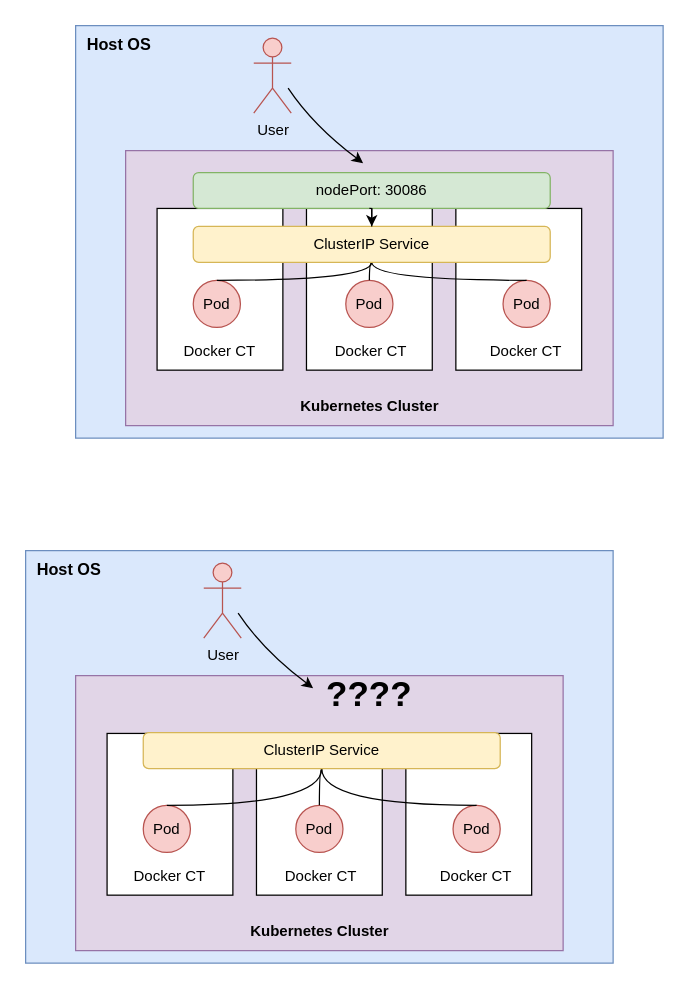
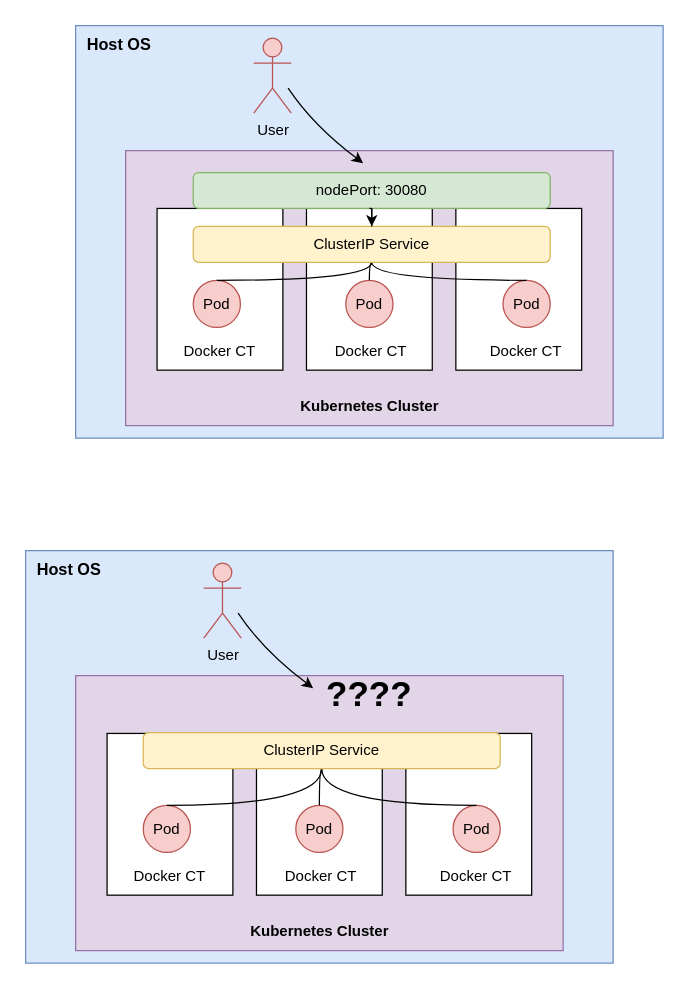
(372, 191) -> (372, 191)
